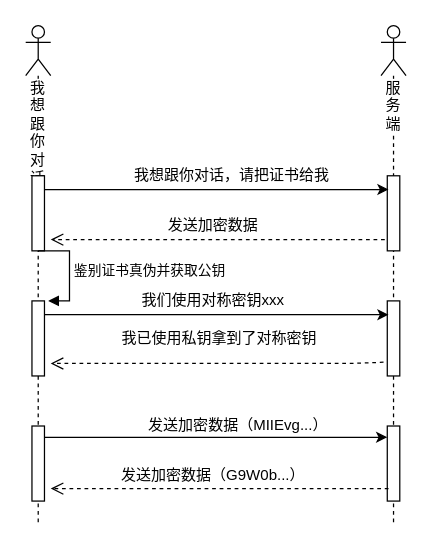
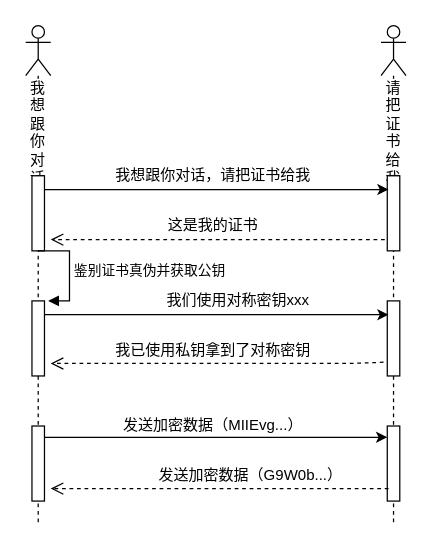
(393, 97) -> (393, 115)
(232, 176) -> (213, 176)
(213, 226) -> (213, 226)
(213, 301) -> (238, 301)
(219, 338) -> (213, 351)
(238, 426) -> (213, 426)
(213, 476) -> (251, 476)
